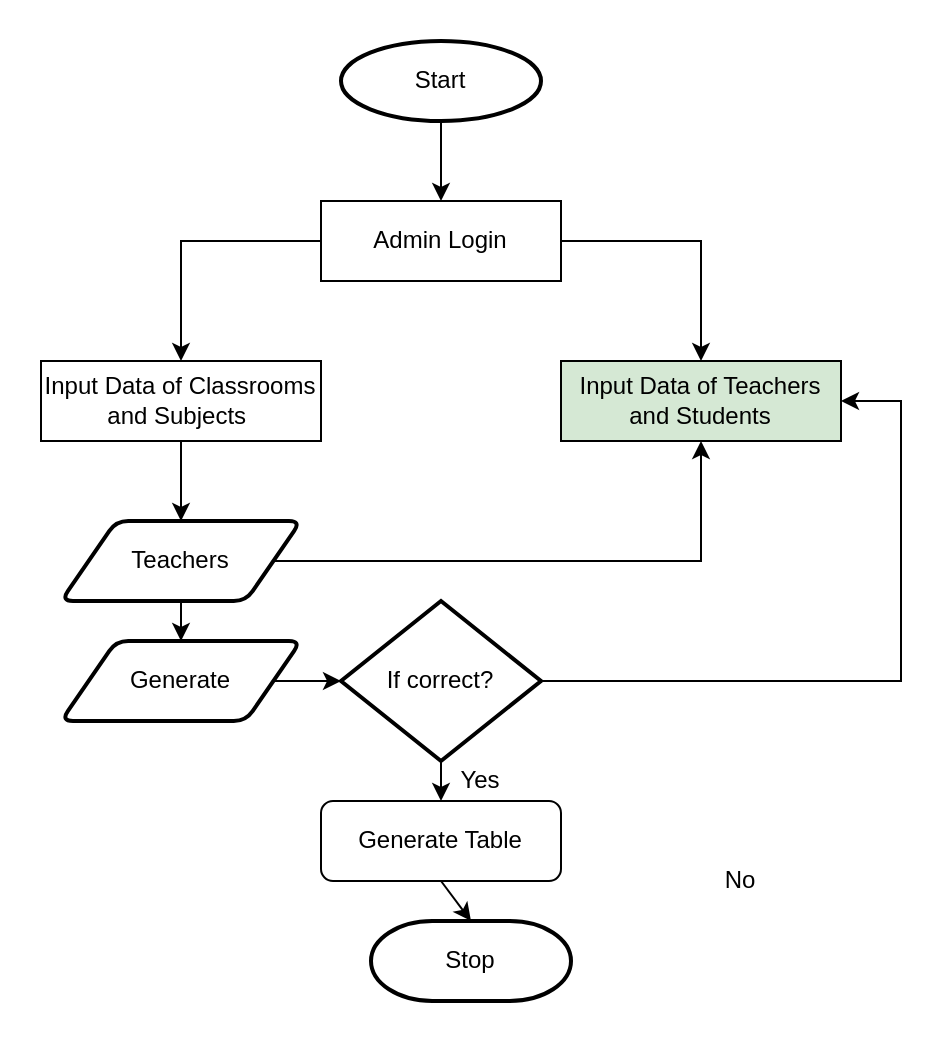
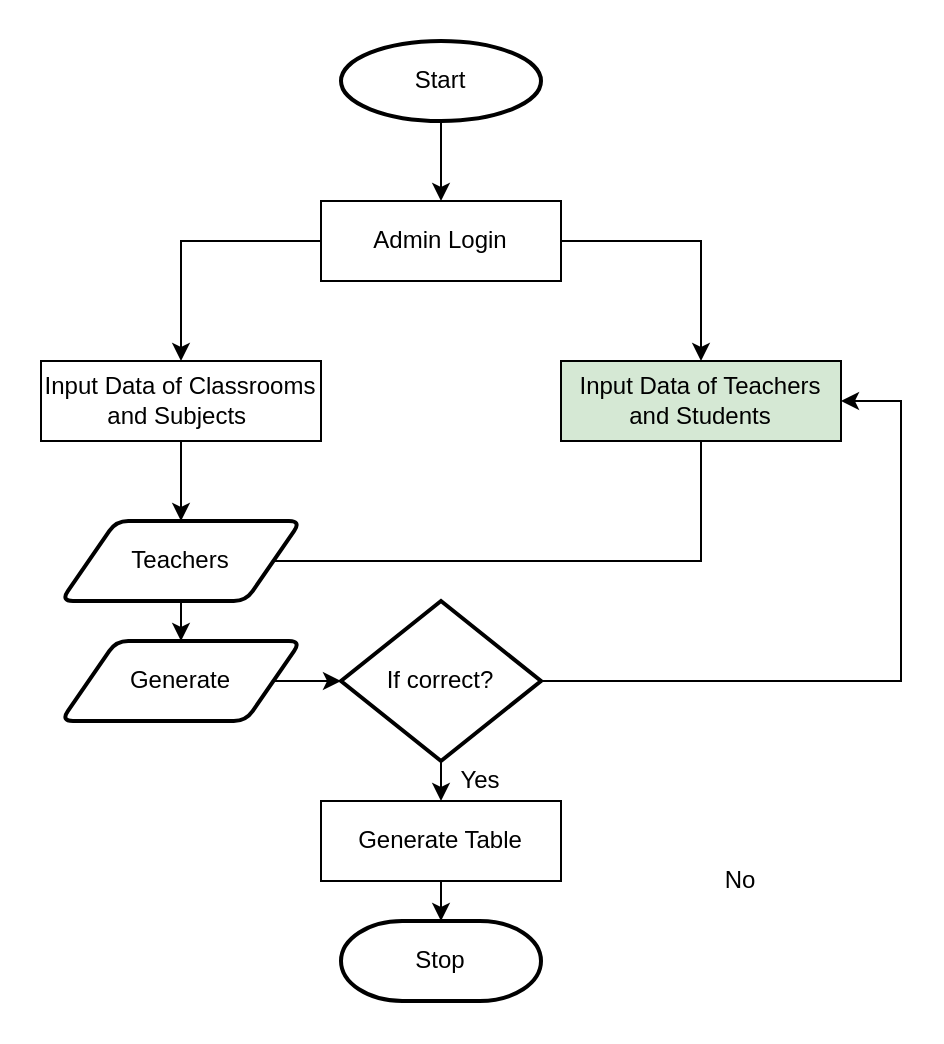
(701, 456) -> (701, 450)
(441, 841) -> (441, 841)
(471, 961) -> (441, 961)
